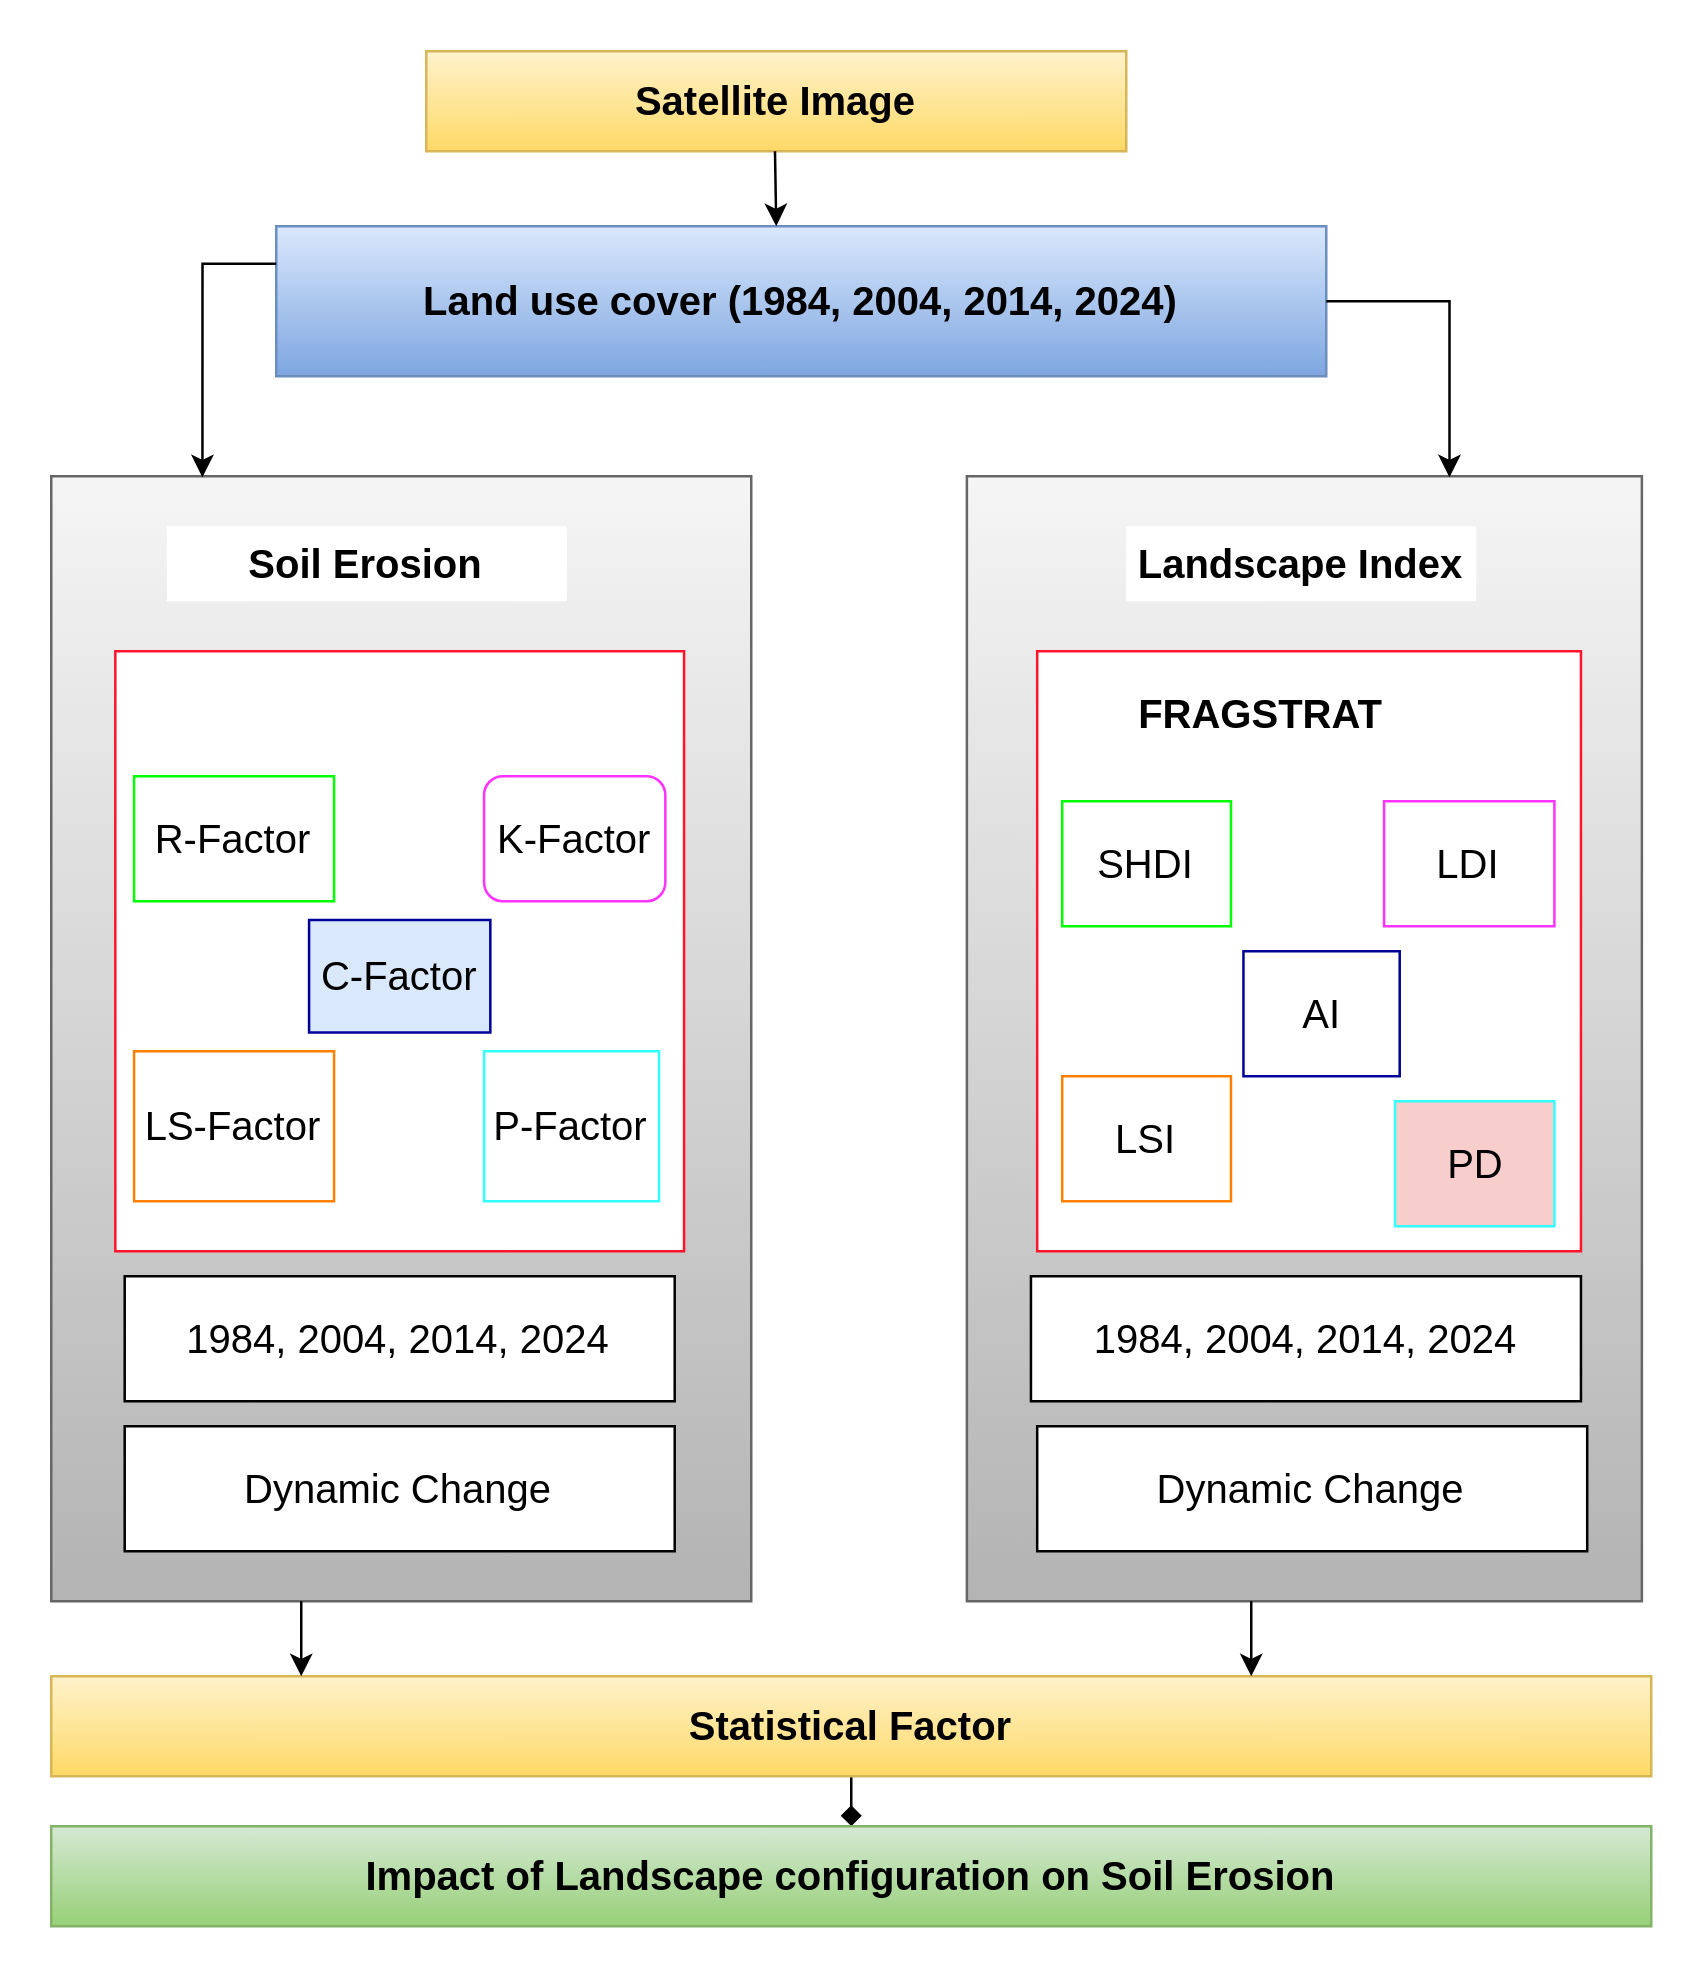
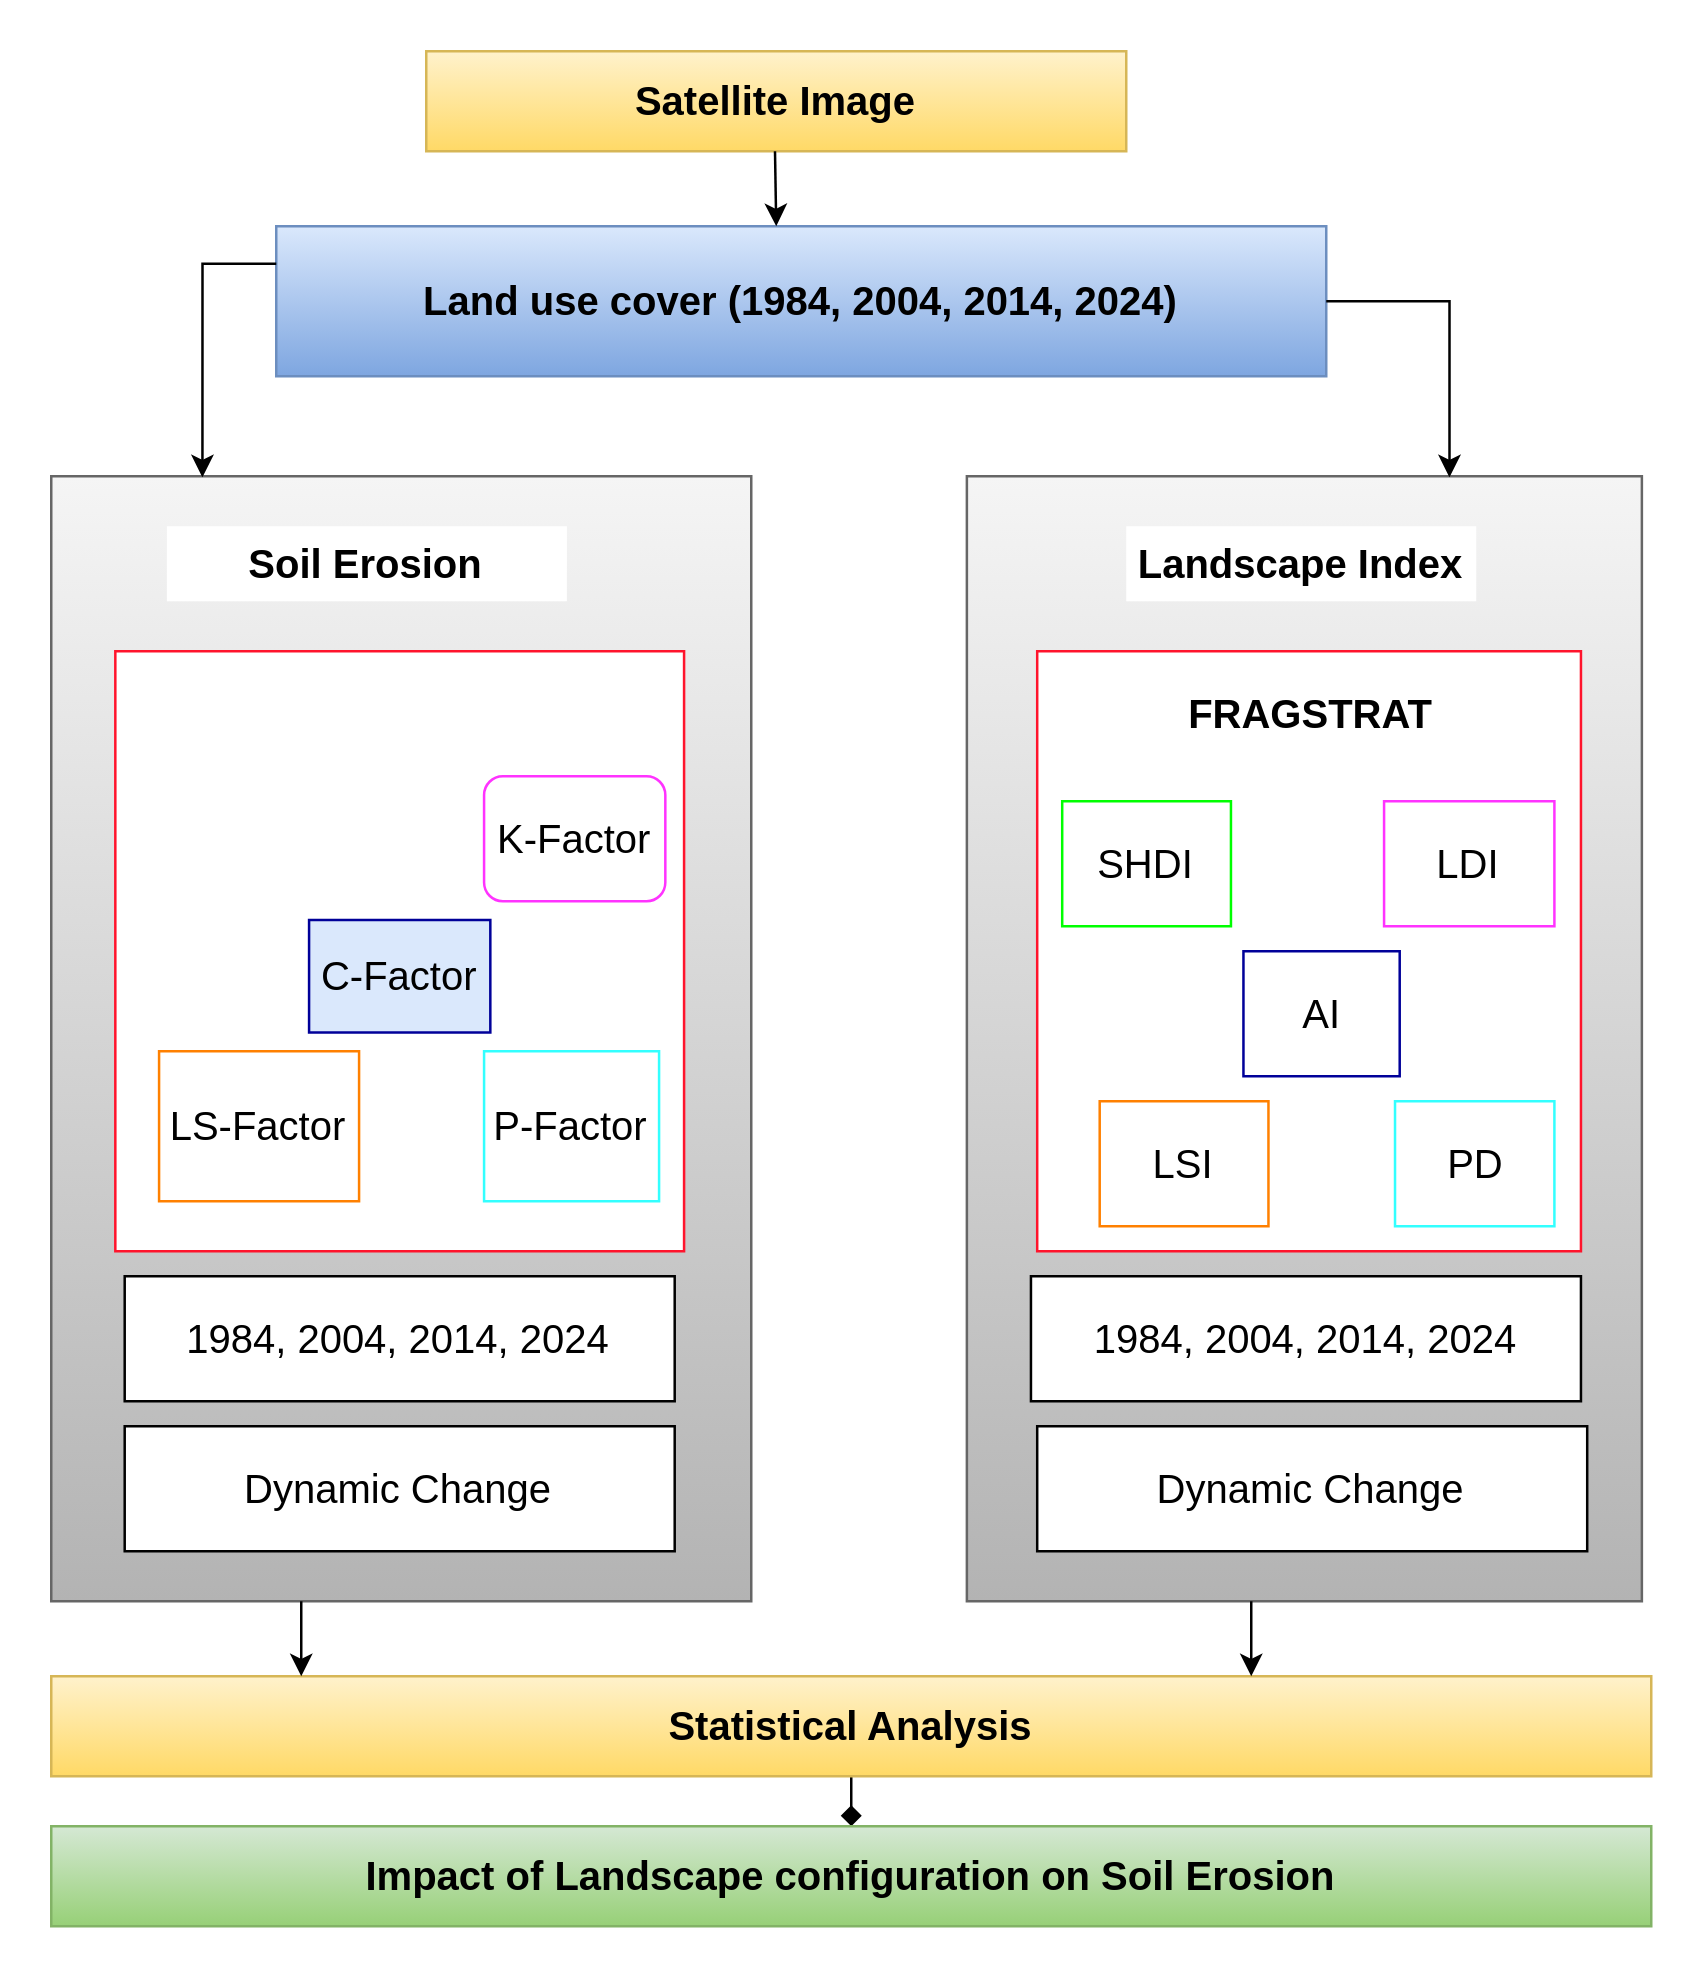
(1262, 714) -> (1312, 714)
(234, 839) -> none
(234, 1126) -> (259, 1126)
(1147, 1139) -> (1184, 1164)
(1475, 1164) -> (1475, 1164)
(851, 1726) -> (851, 1726)
